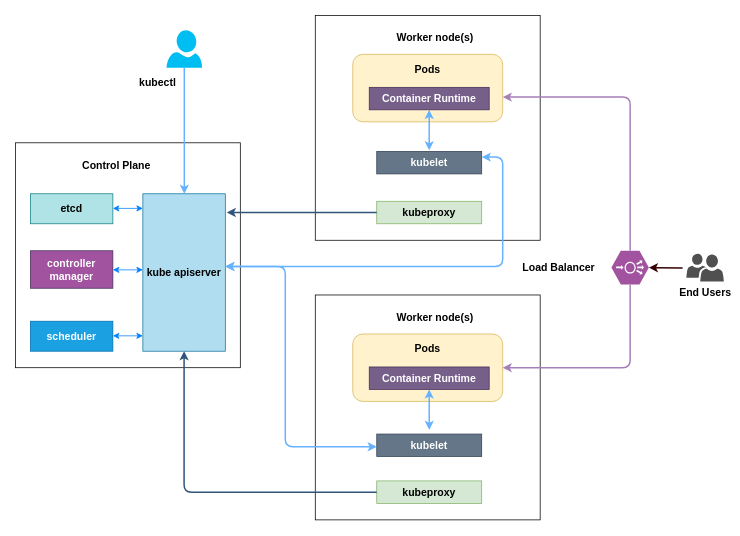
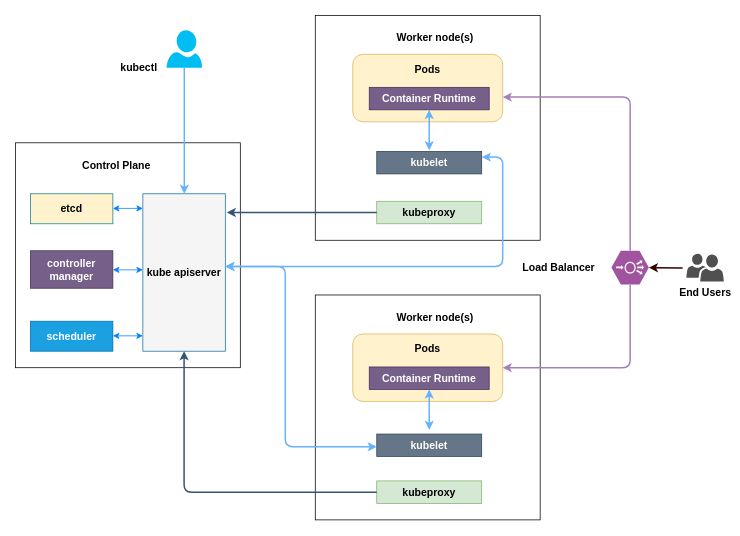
(158, 83) -> (139, 68)
(72, 209) -> (72, 209)
(72, 270) -> (72, 270)
(184, 273) -> (184, 273)
